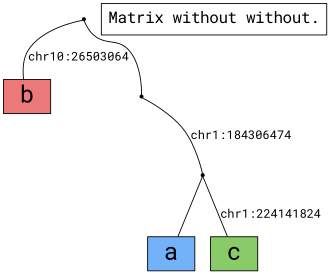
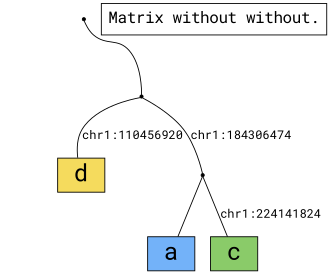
(27, 97) -> none
none -> (81, 175)
